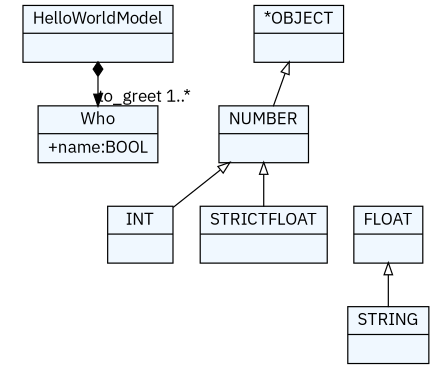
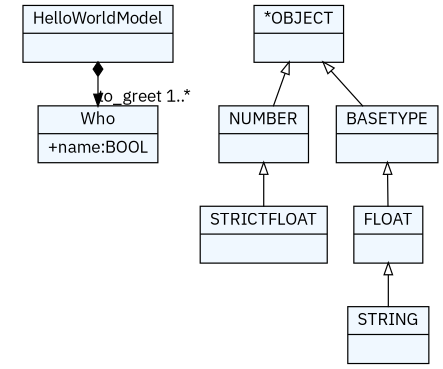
none -> (387, 134)
(140, 235) -> none
